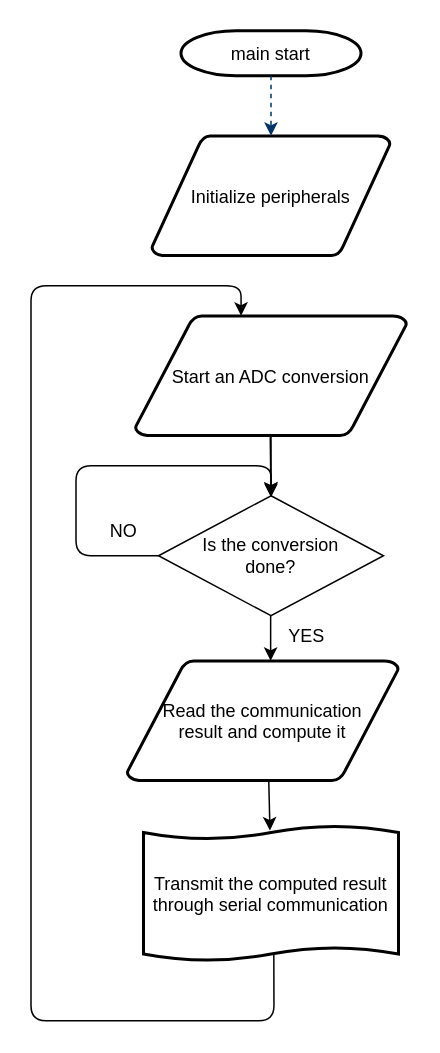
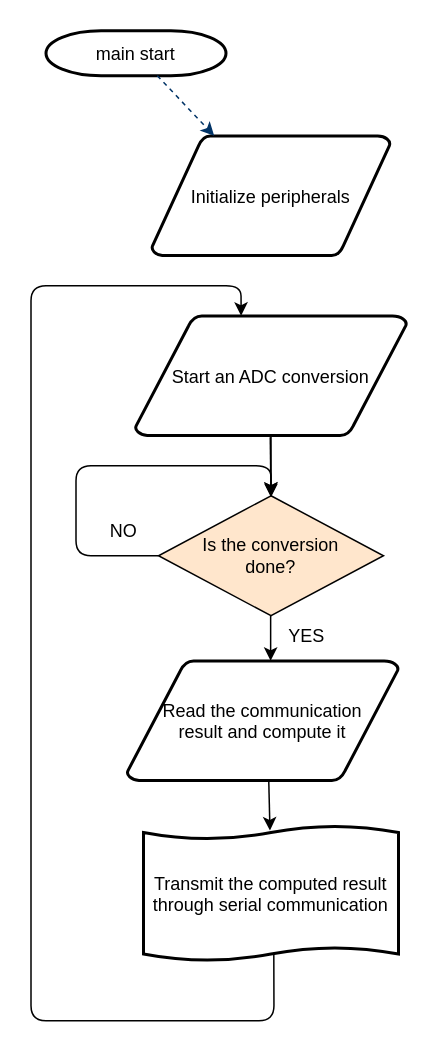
(271, 53) -> (136, 53)
(271, 556) -> (271, 556)
